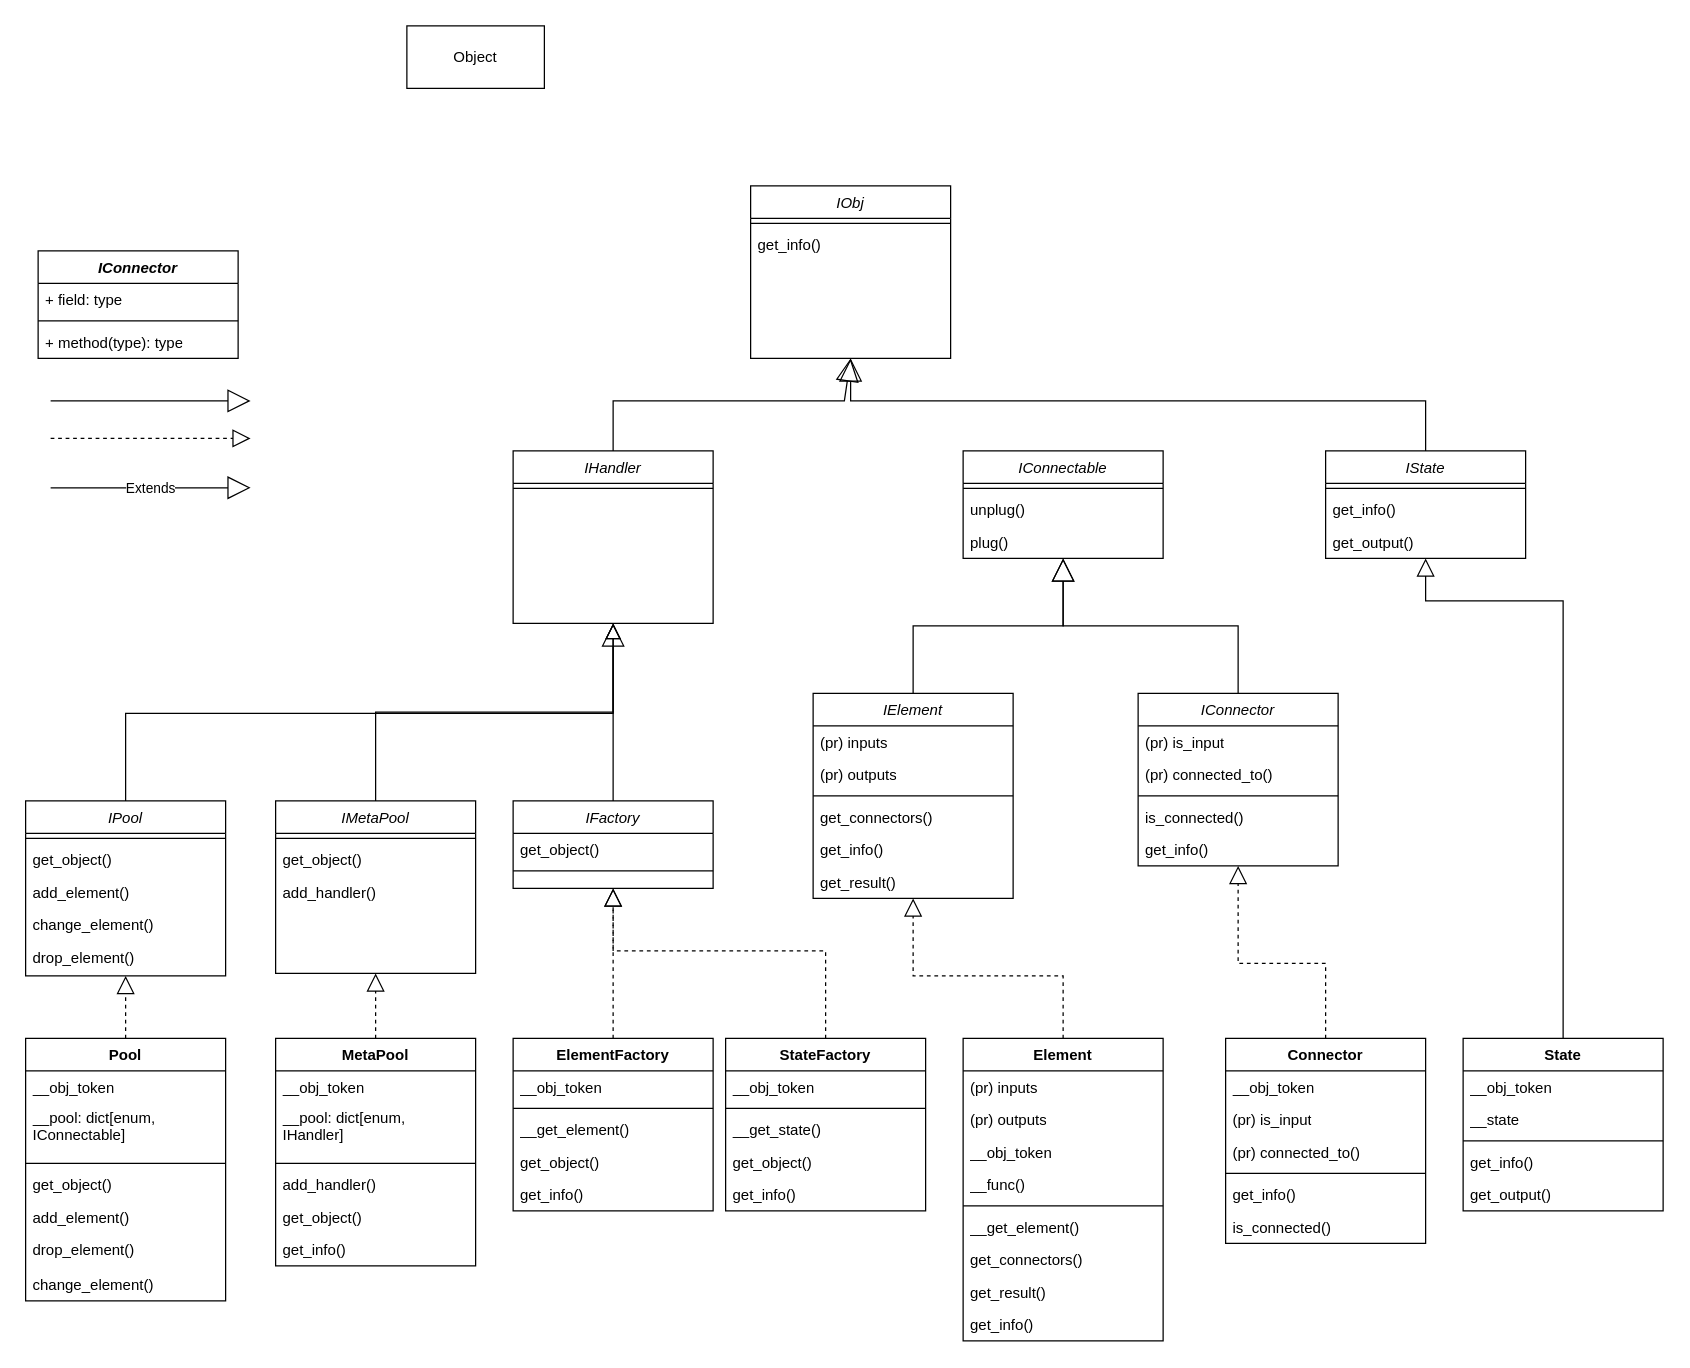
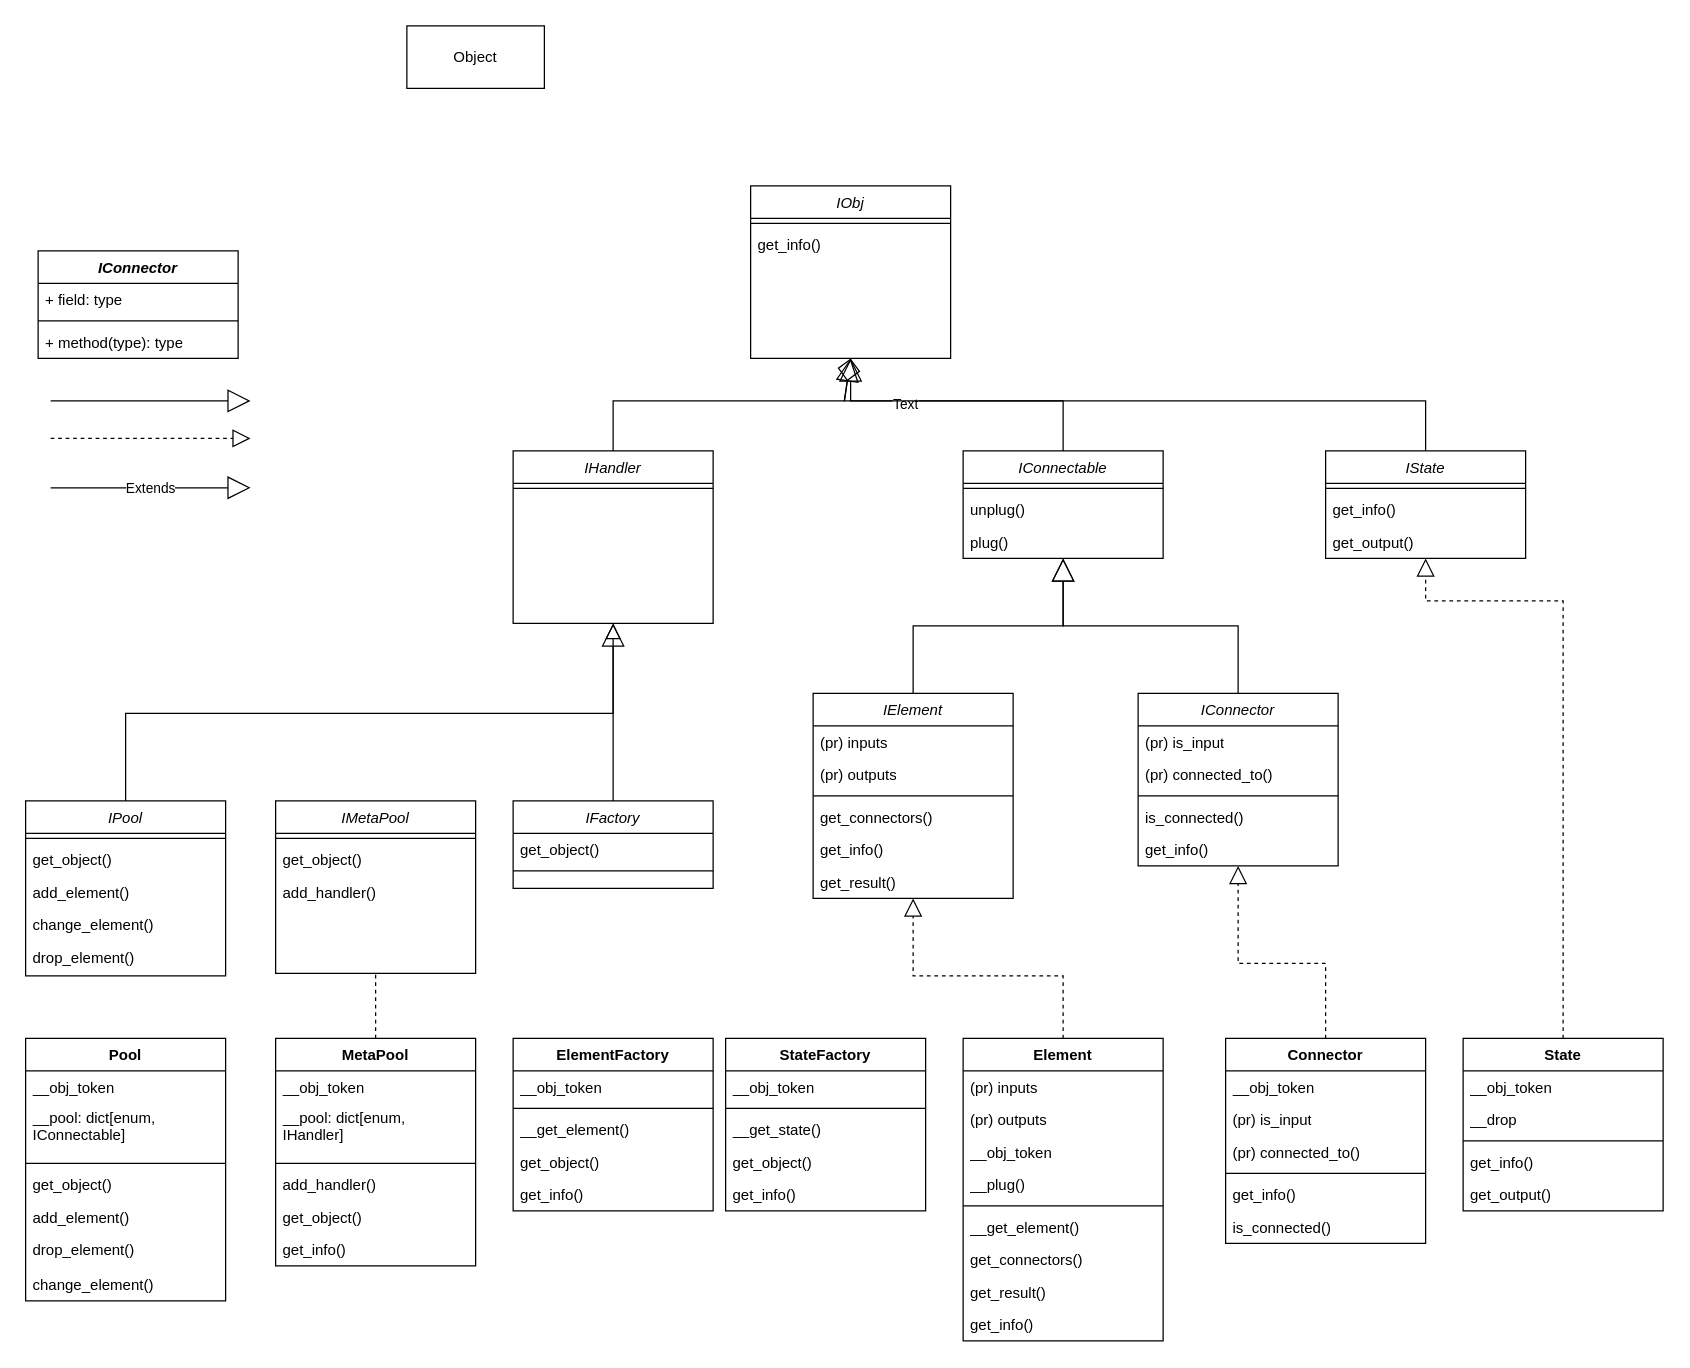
(843, 401) -> (843, 401)
none -> (1063, 427)
(1563, 738) -> (1563, 738)
(376, 758) -> none
(764, 951) -> none
(376, 992) -> (376, 985)
(613, 995) -> none
(126, 1016) -> none
(1500, 1121) -> (1496, 1121)
(1004, 1186) -> (1002, 1186)
